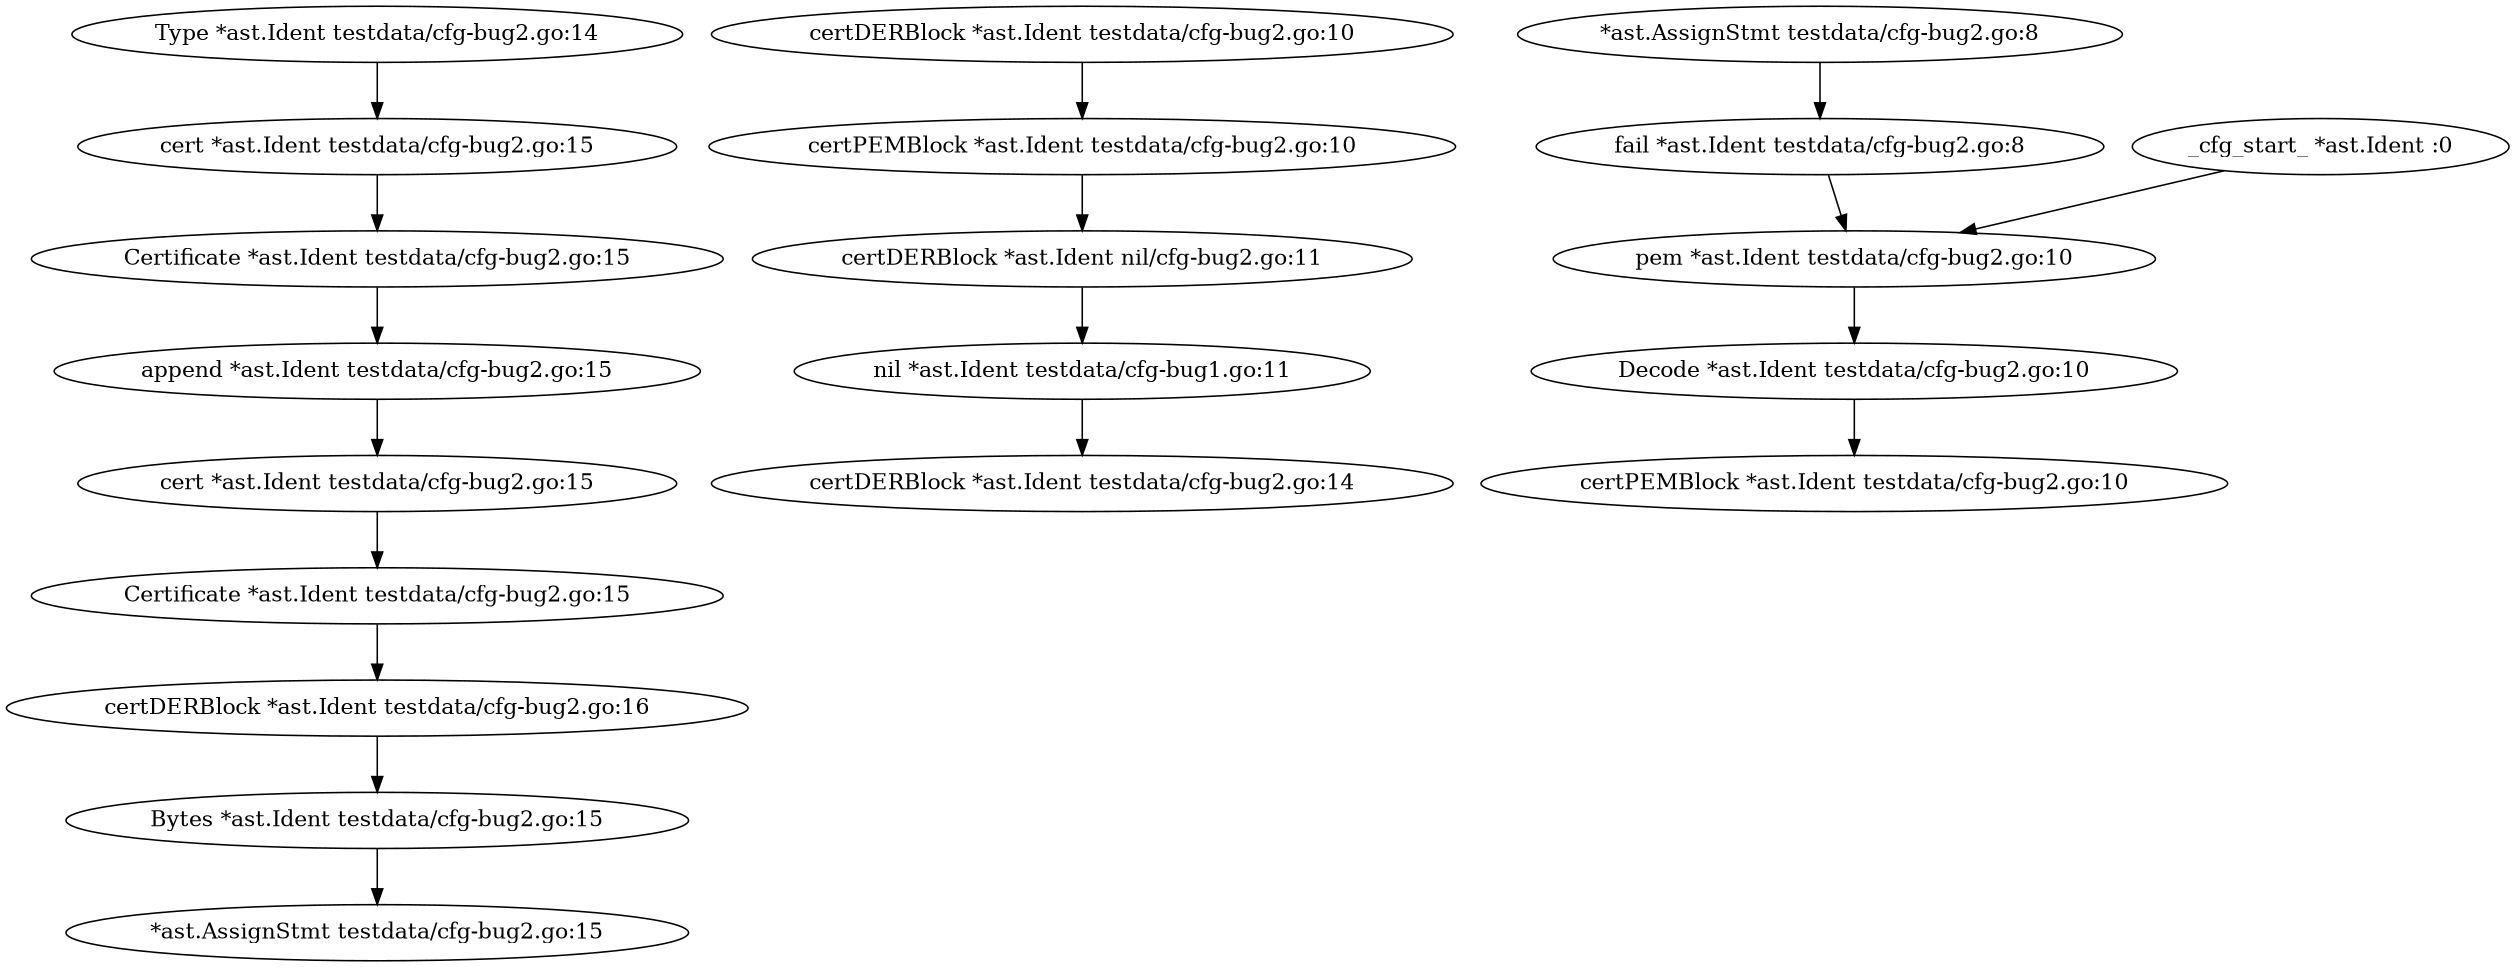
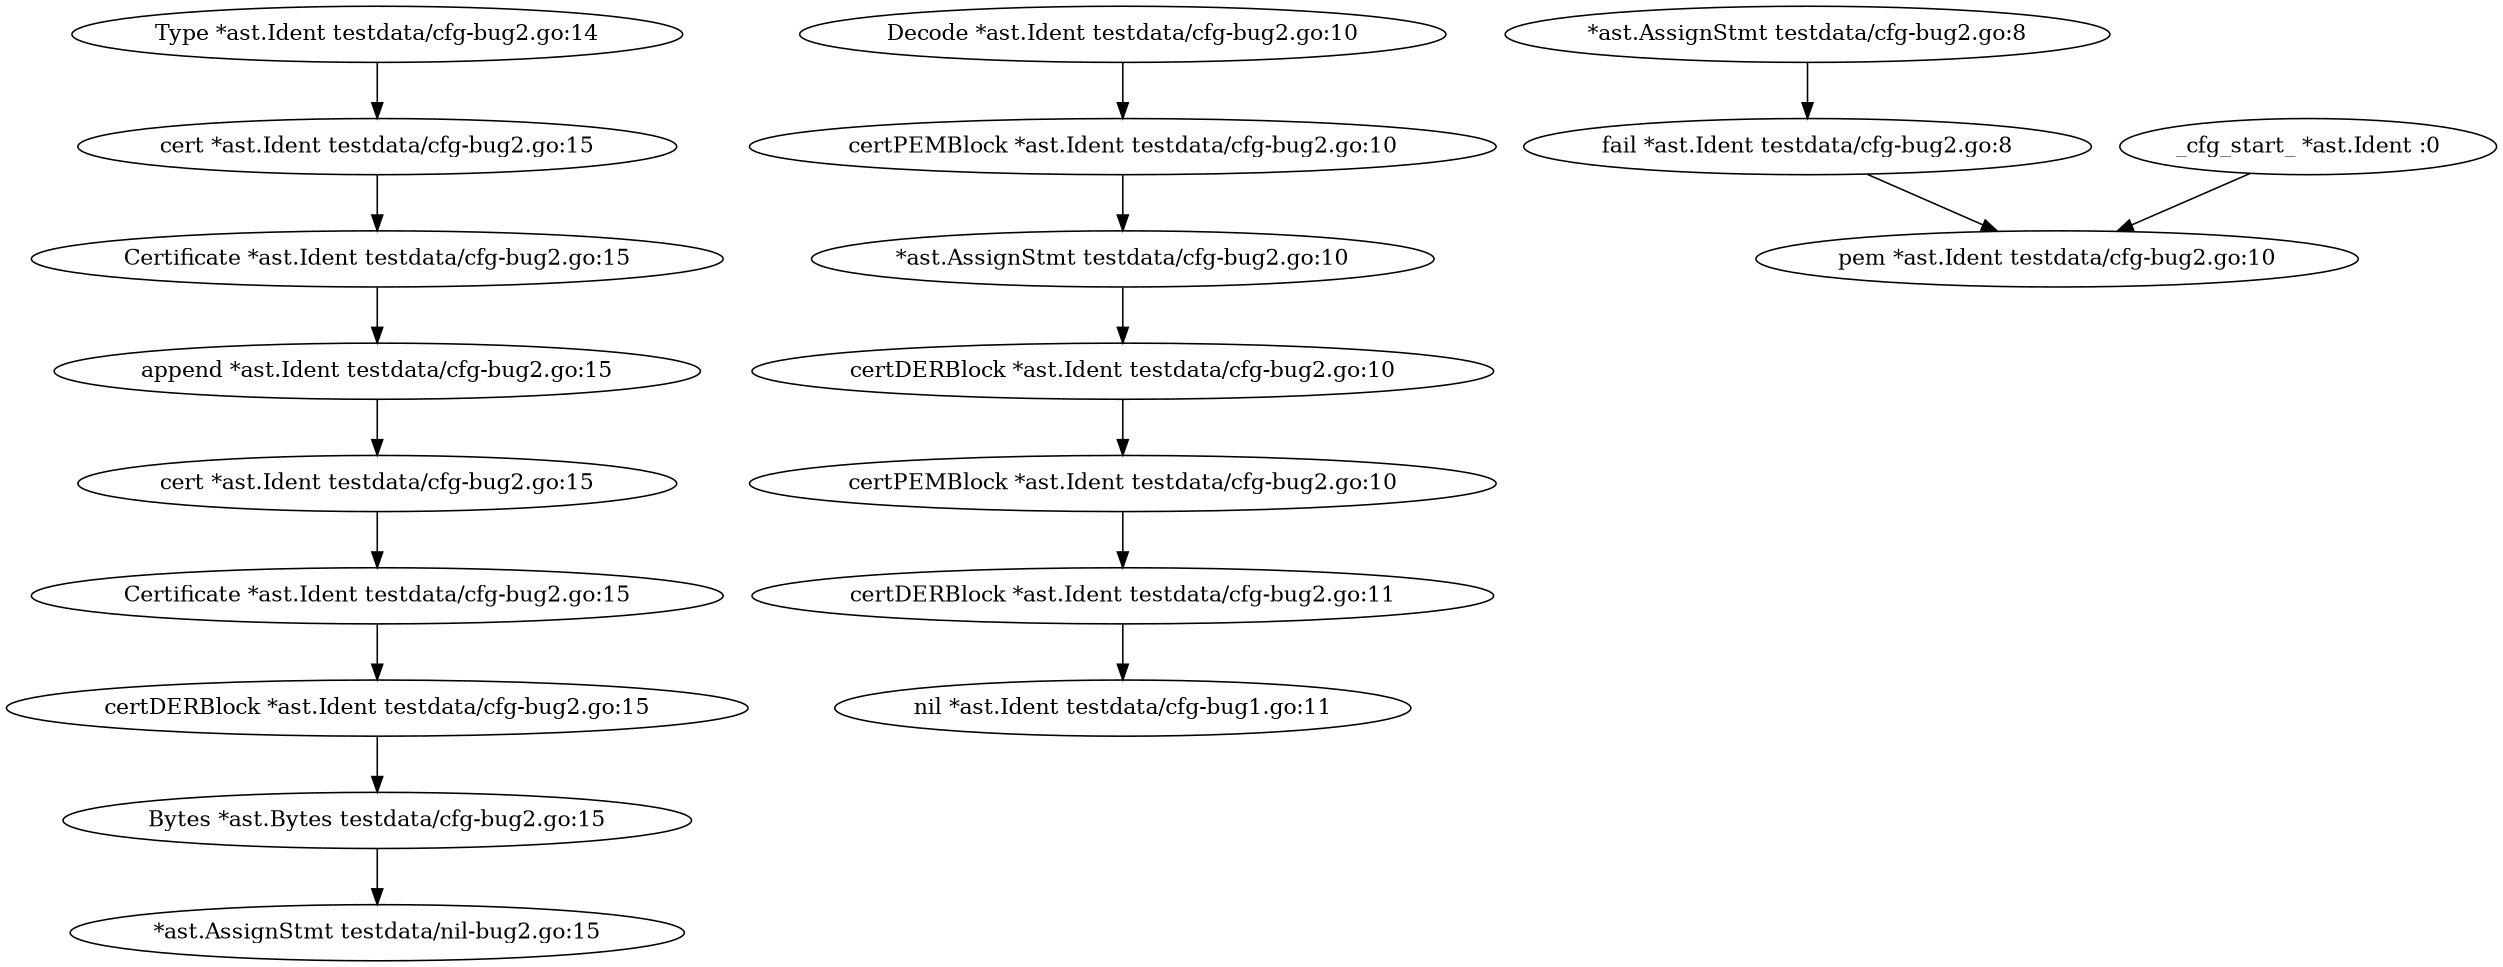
(1082, 259) -> (1123, 596)
none -> (1123, 259)
(1854, 307) -> none
(1082, 484) -> none
(377, 708) -> (377, 708)
(377, 820) -> (377, 820)
(377, 933) -> (377, 933)
